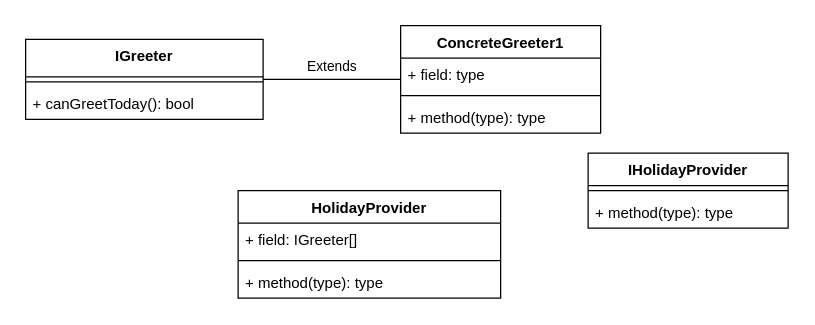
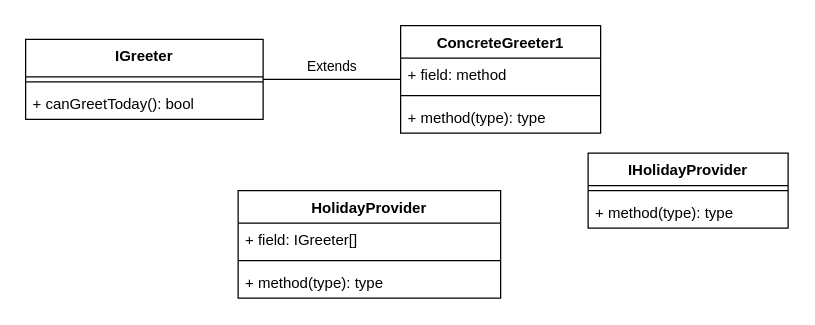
(452, 75) -> (461, 75)
